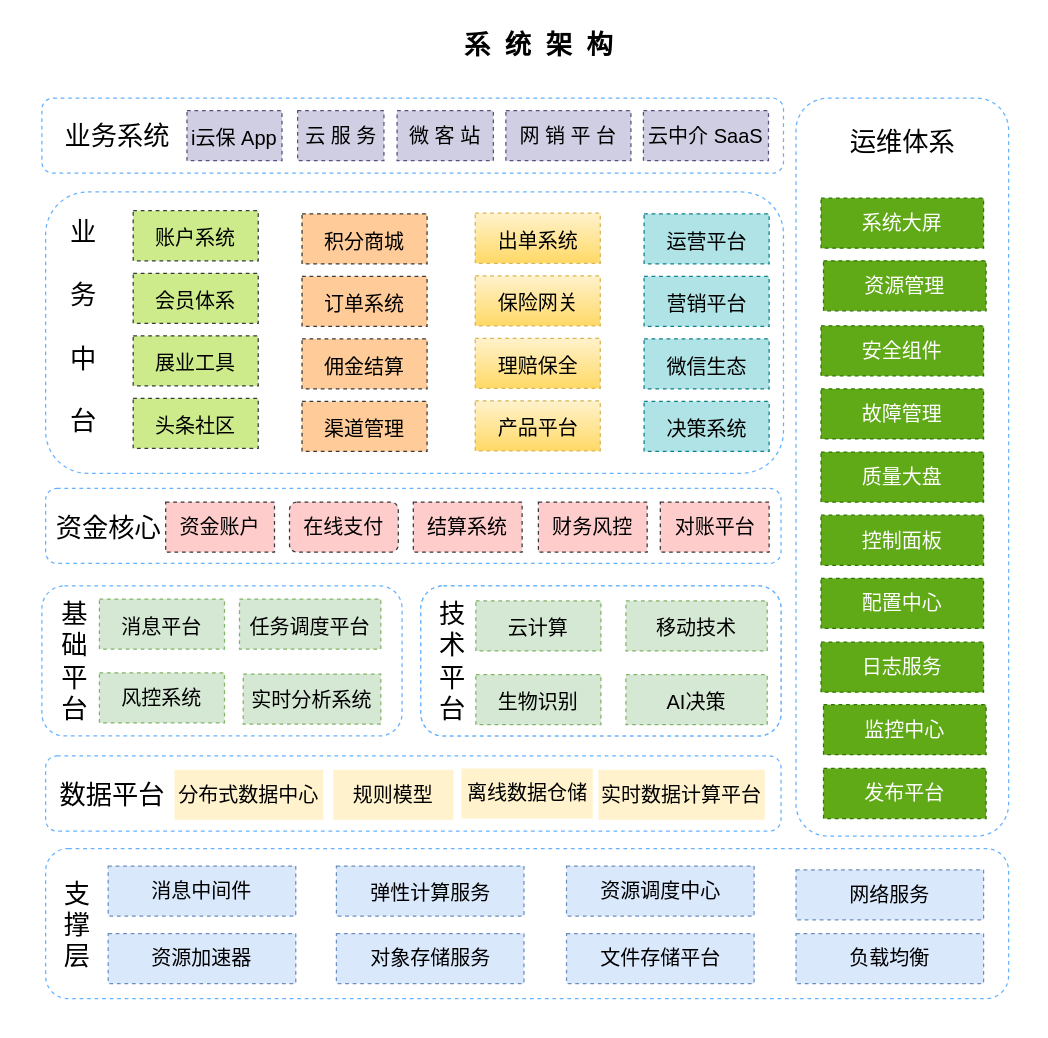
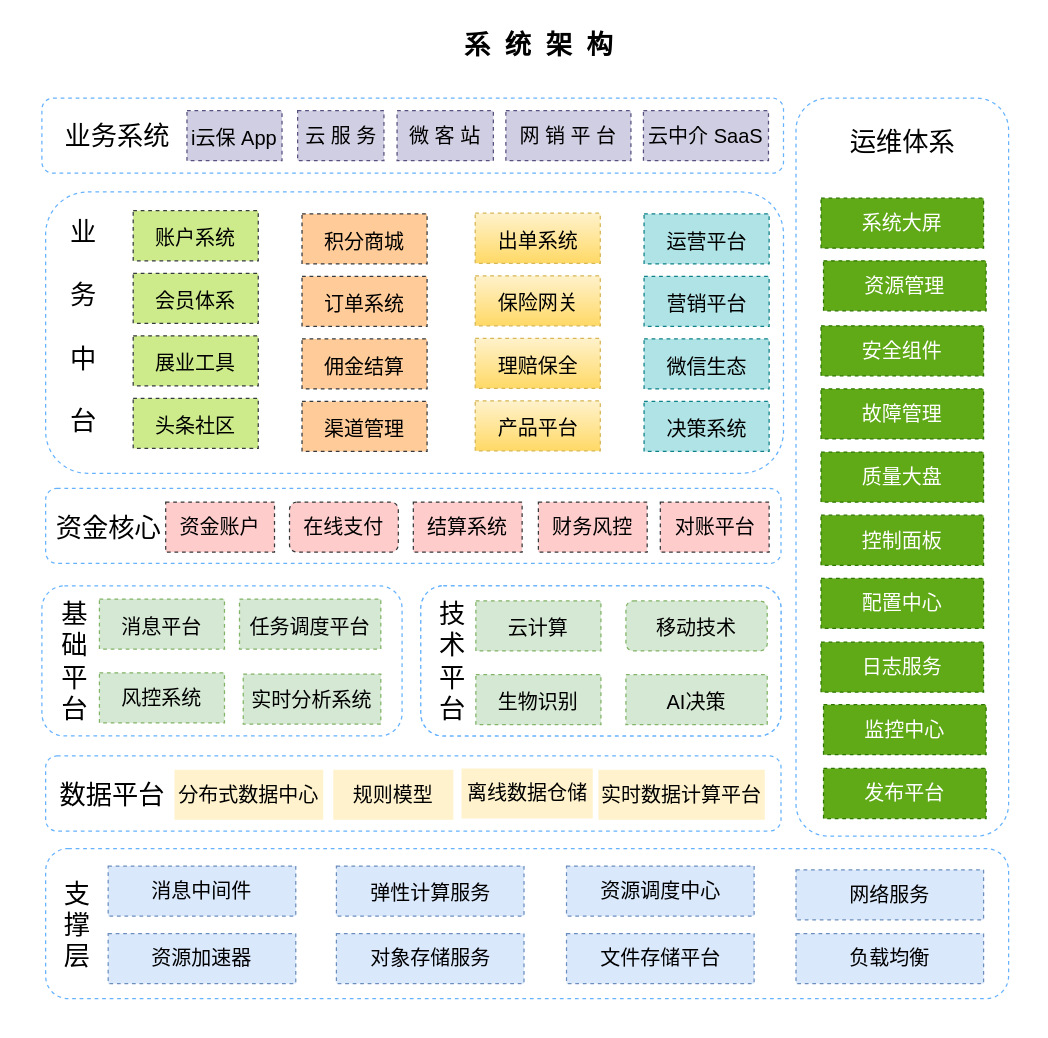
(696, 626) -> (696, 626)
